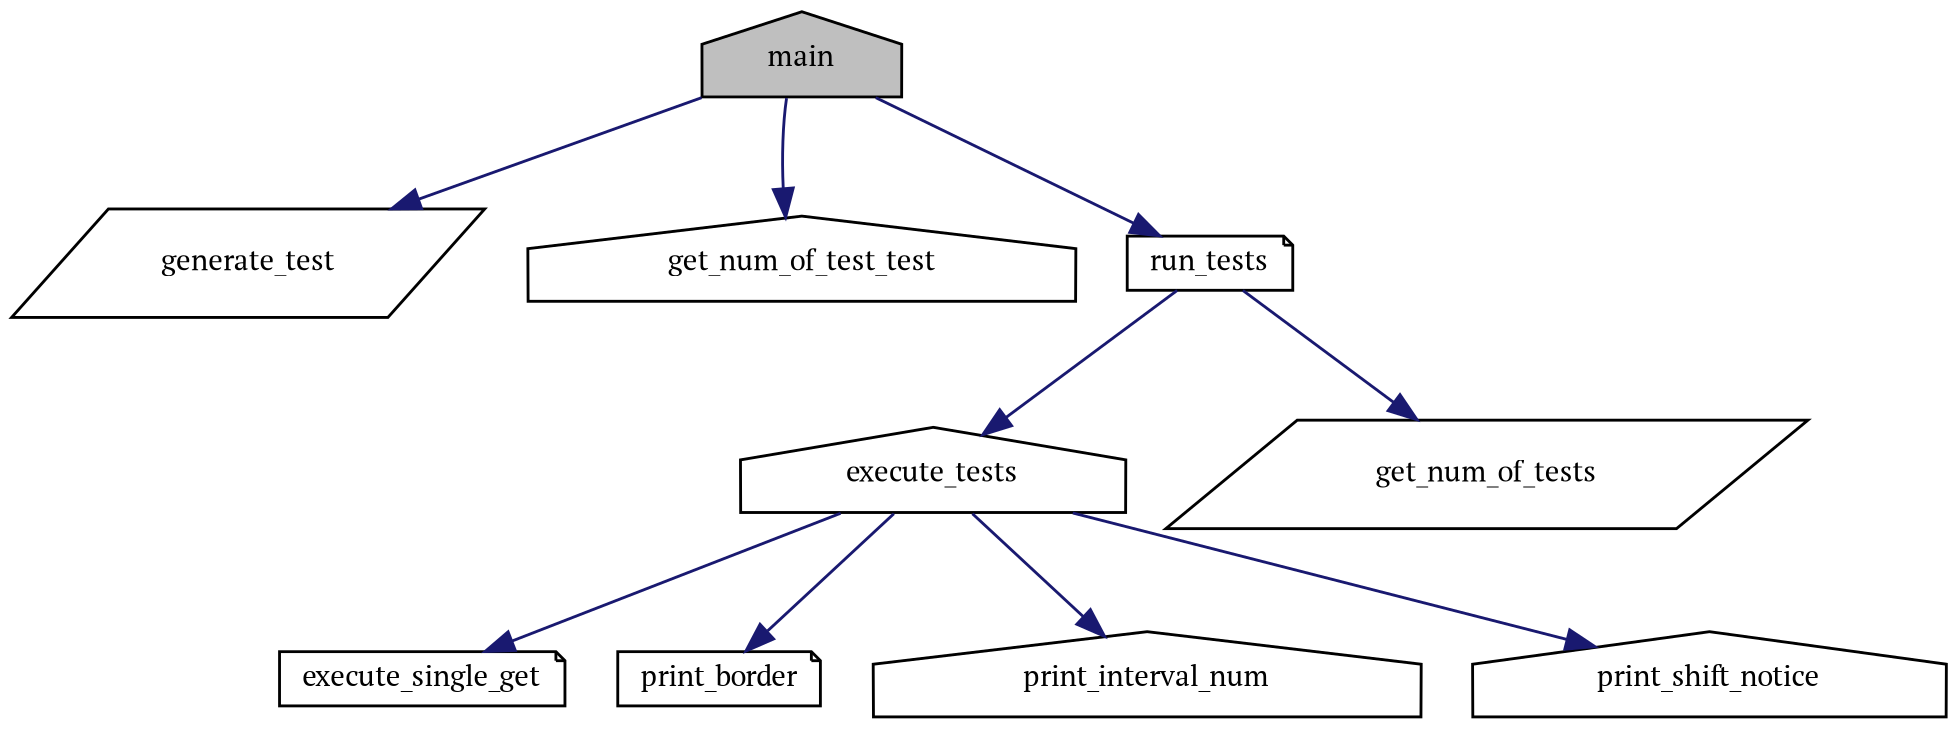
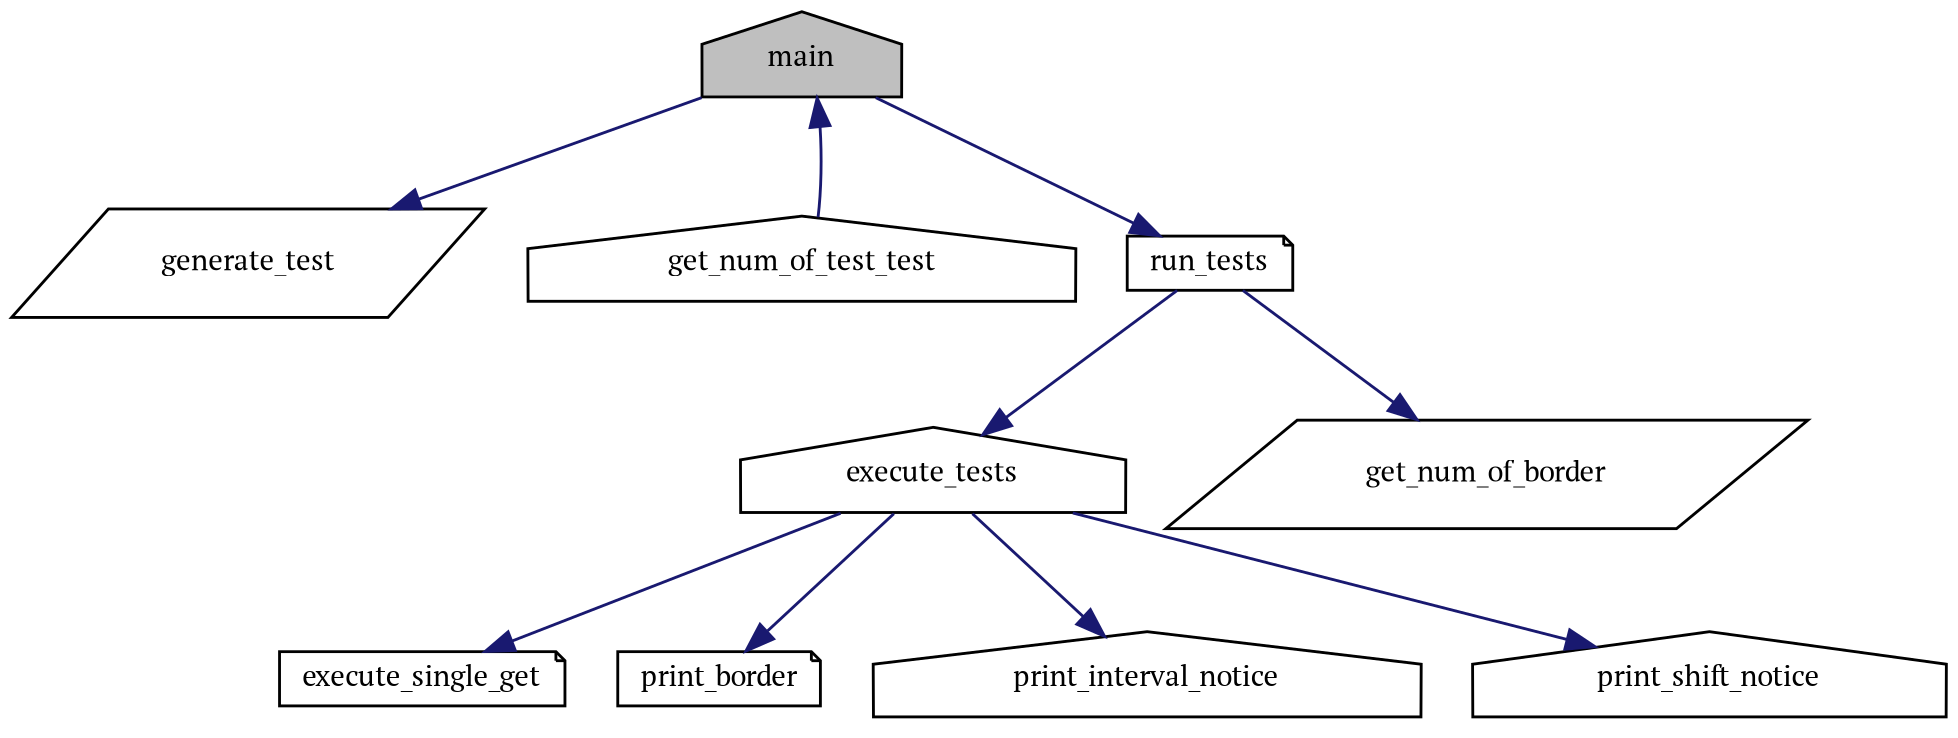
(783, 143) -> (821, 172)
(1487, 474) -> (1487, 474)
(1147, 679) -> (1147, 679)
